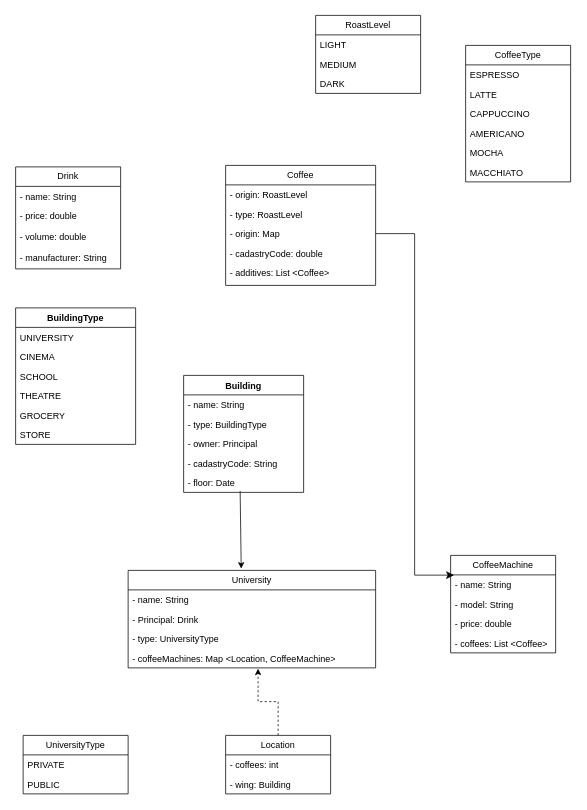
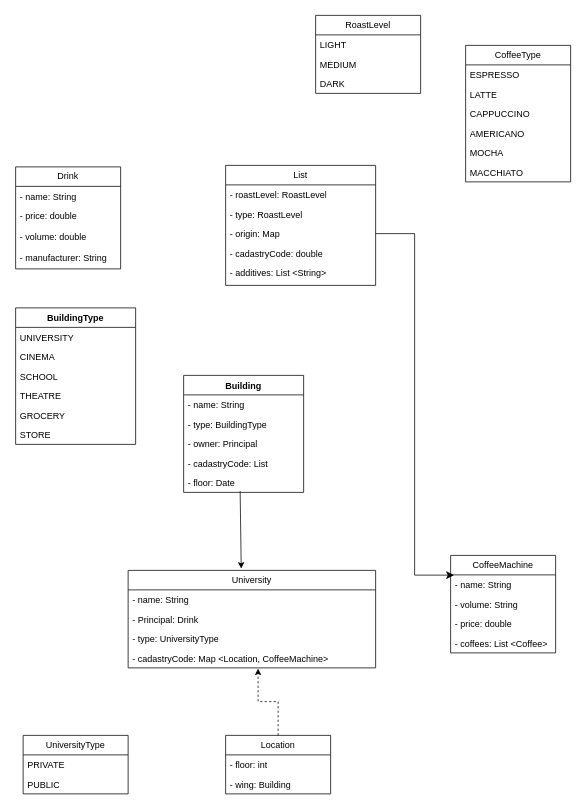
(300, 175) -> (300, 175)
(273, 196) -> (285, 196)
(287, 274) -> (286, 274)
(239, 464) -> (234, 464)
(487, 605) -> (489, 605)
(240, 659) -> (236, 659)
(260, 766) -> (254, 766)
